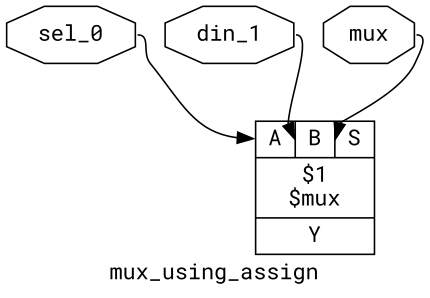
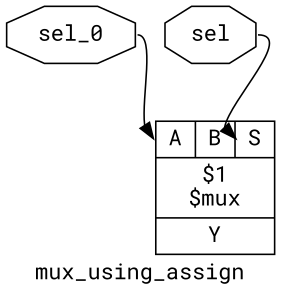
(229, 35) -> none
(369, 35) -> (210, 35)
